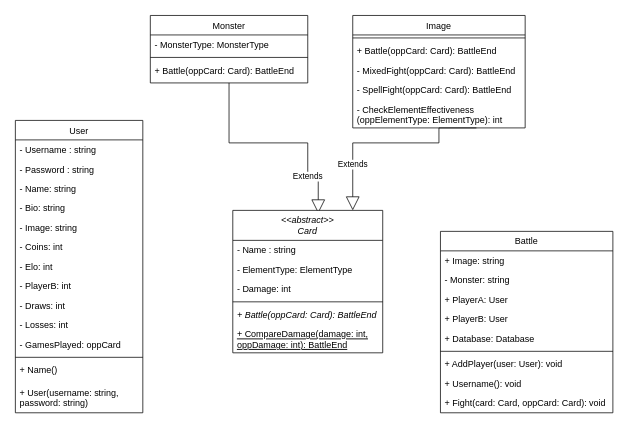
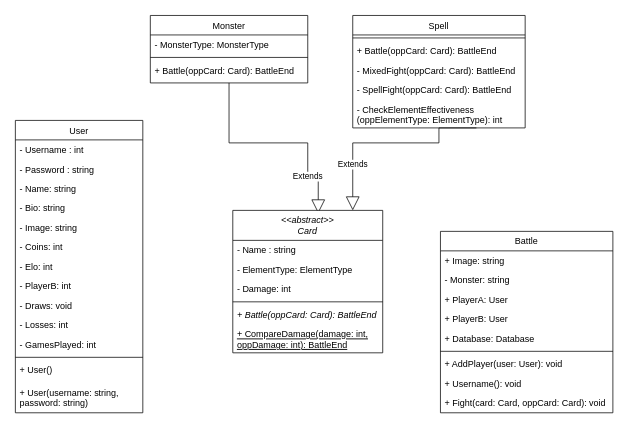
(439, 26) -> (439, 26)
(62, 150) -> (54, 150)
(45, 306) -> (48, 306)
(70, 345) -> (59, 345)
(38, 371) -> (38, 371)
